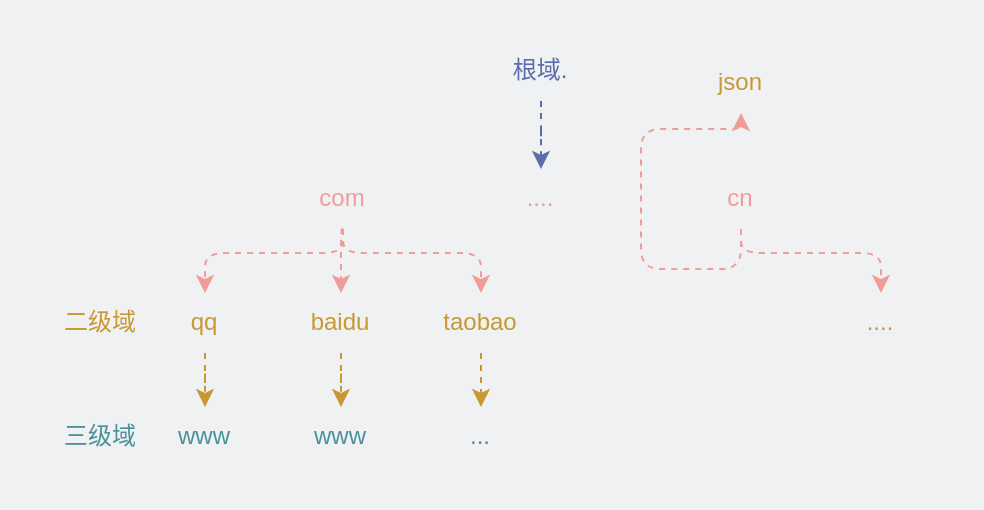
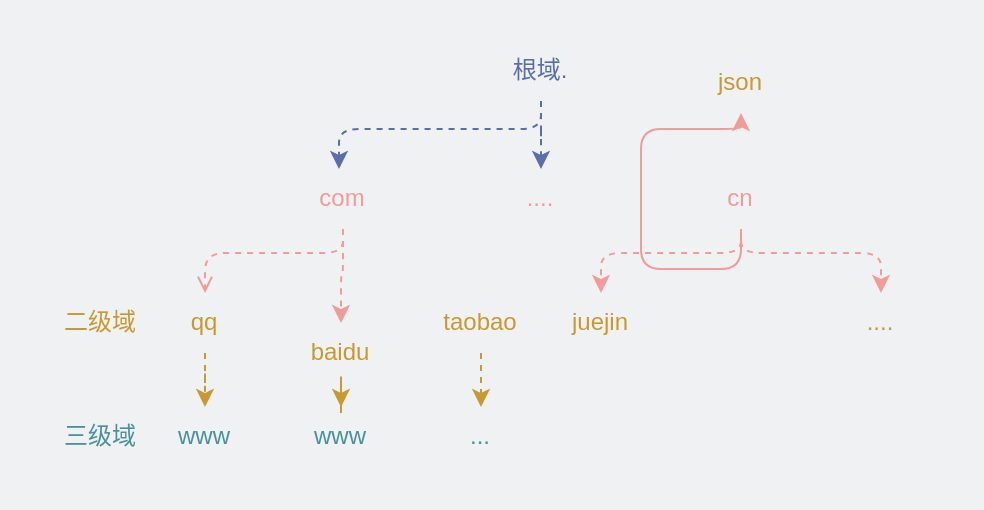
none -> (430, 129)
(641, 203) -> (641, 203)
(423, 253) -> none
none -> (661, 253)
(205, 267) -> (205, 271)
(341, 323) -> (341, 353)
none -> (601, 323)
